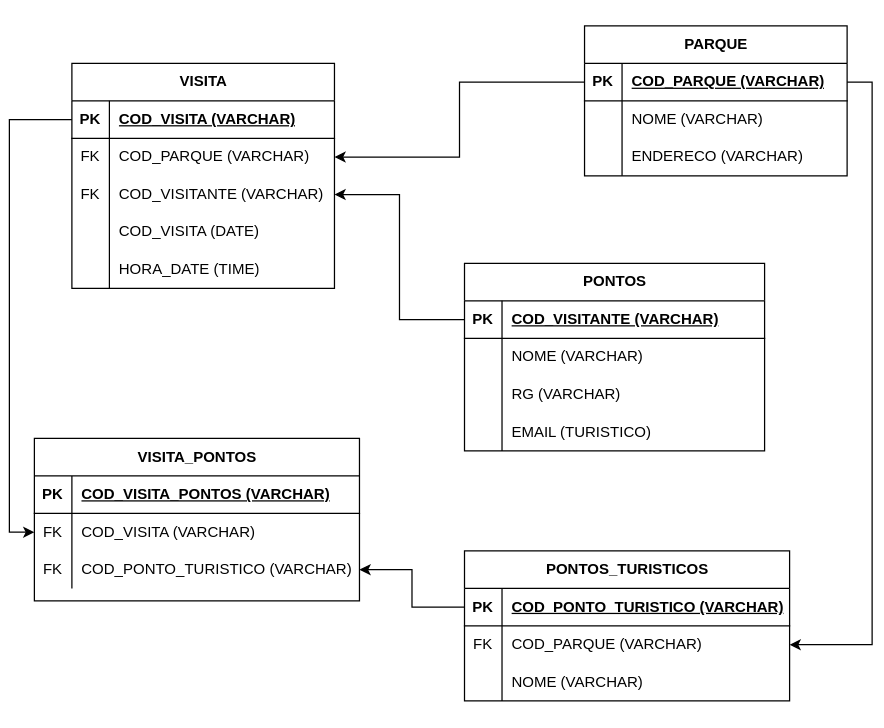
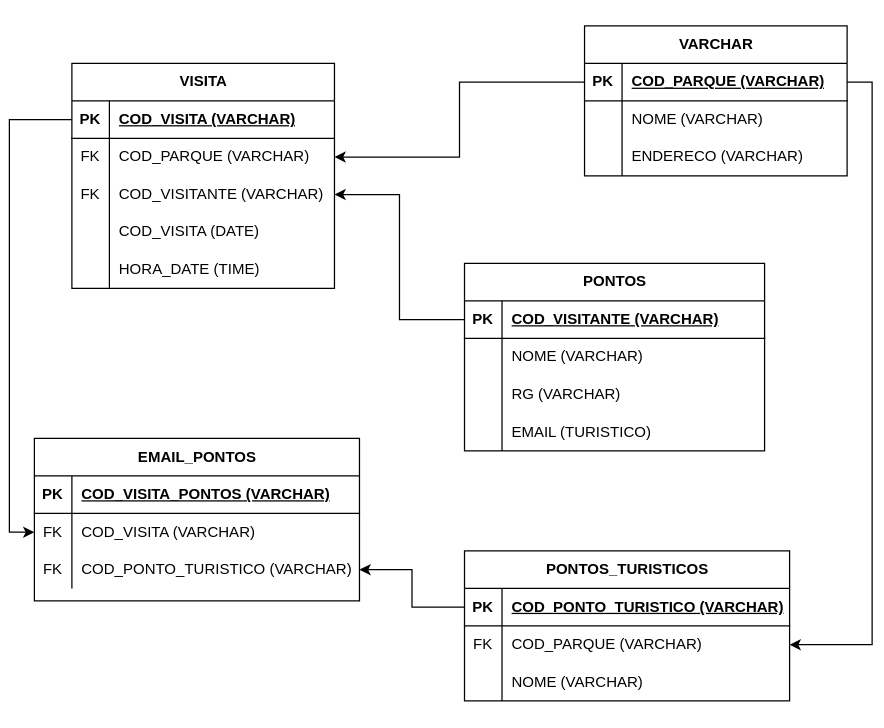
(716, 44) -> (716, 44)
(198, 457) -> (198, 457)
